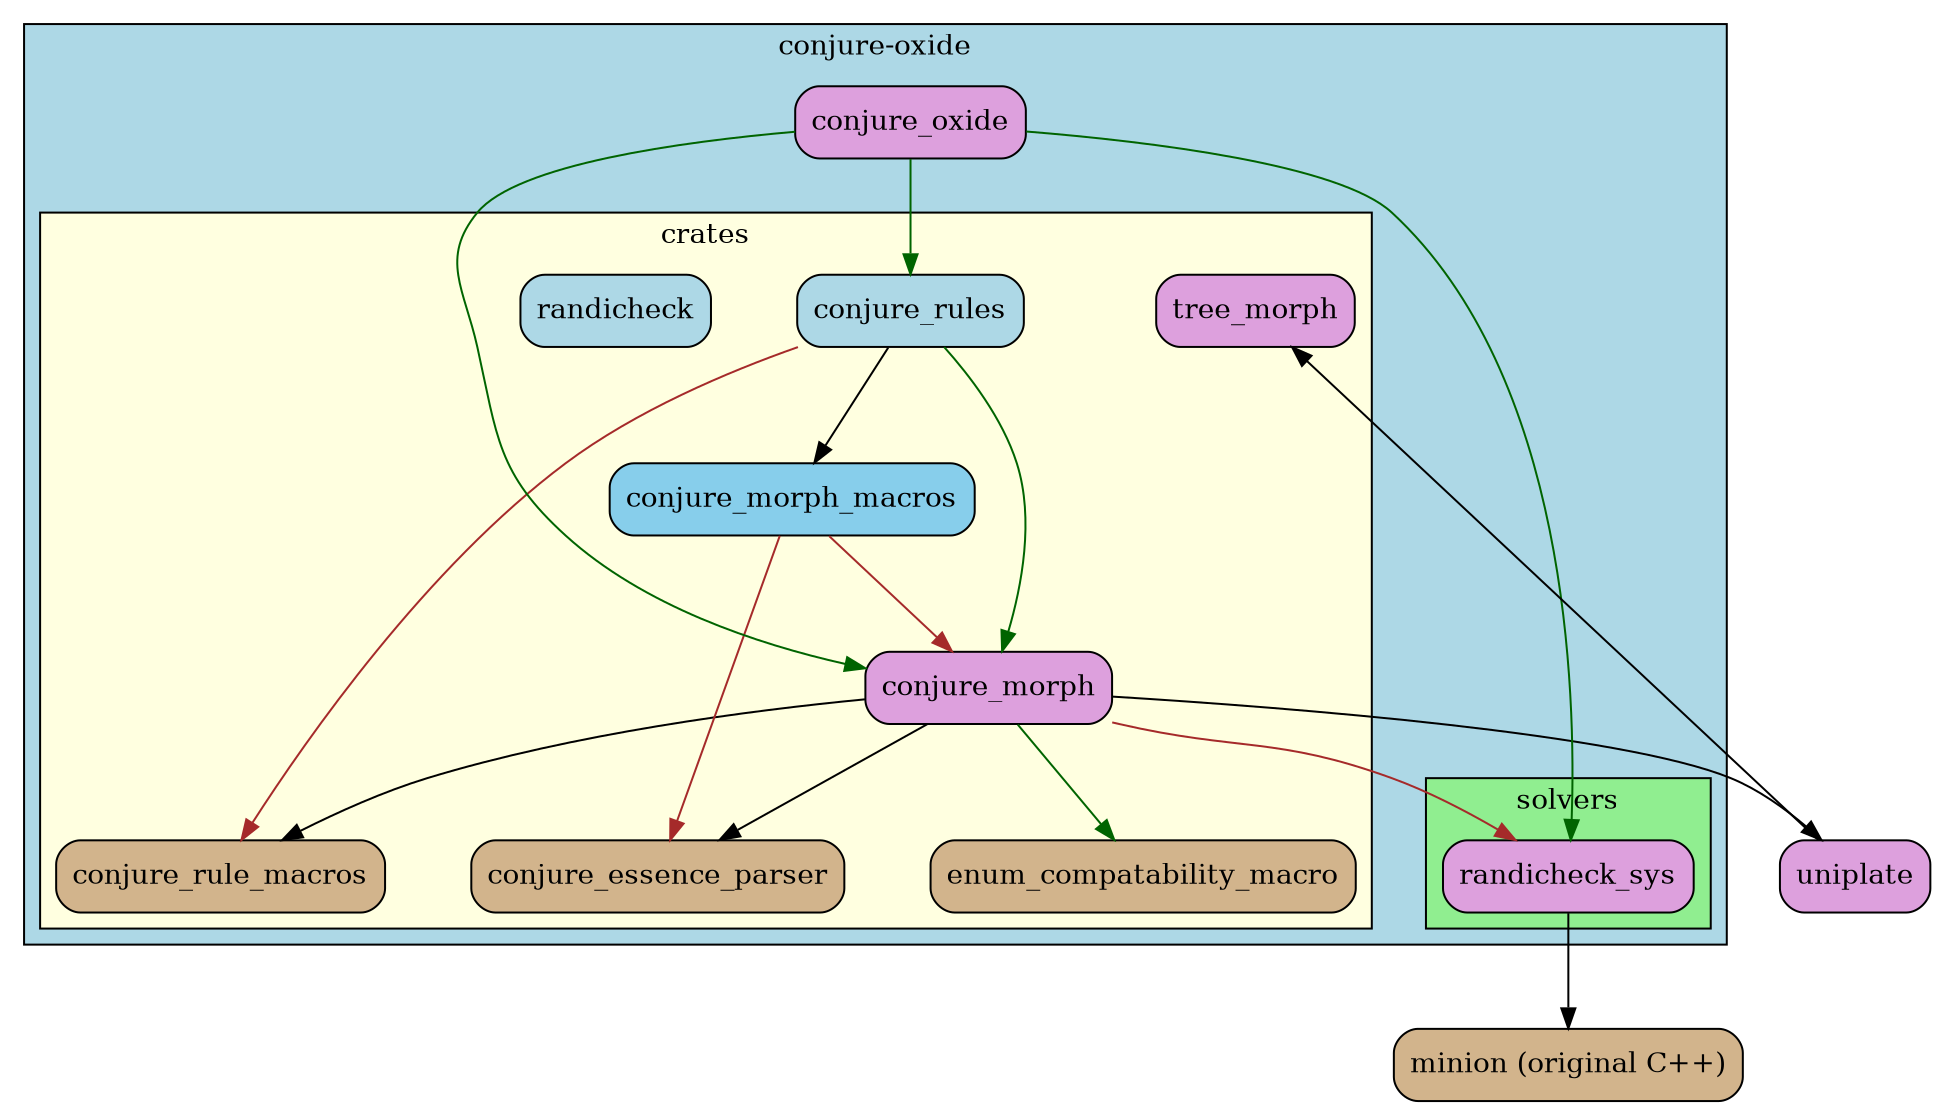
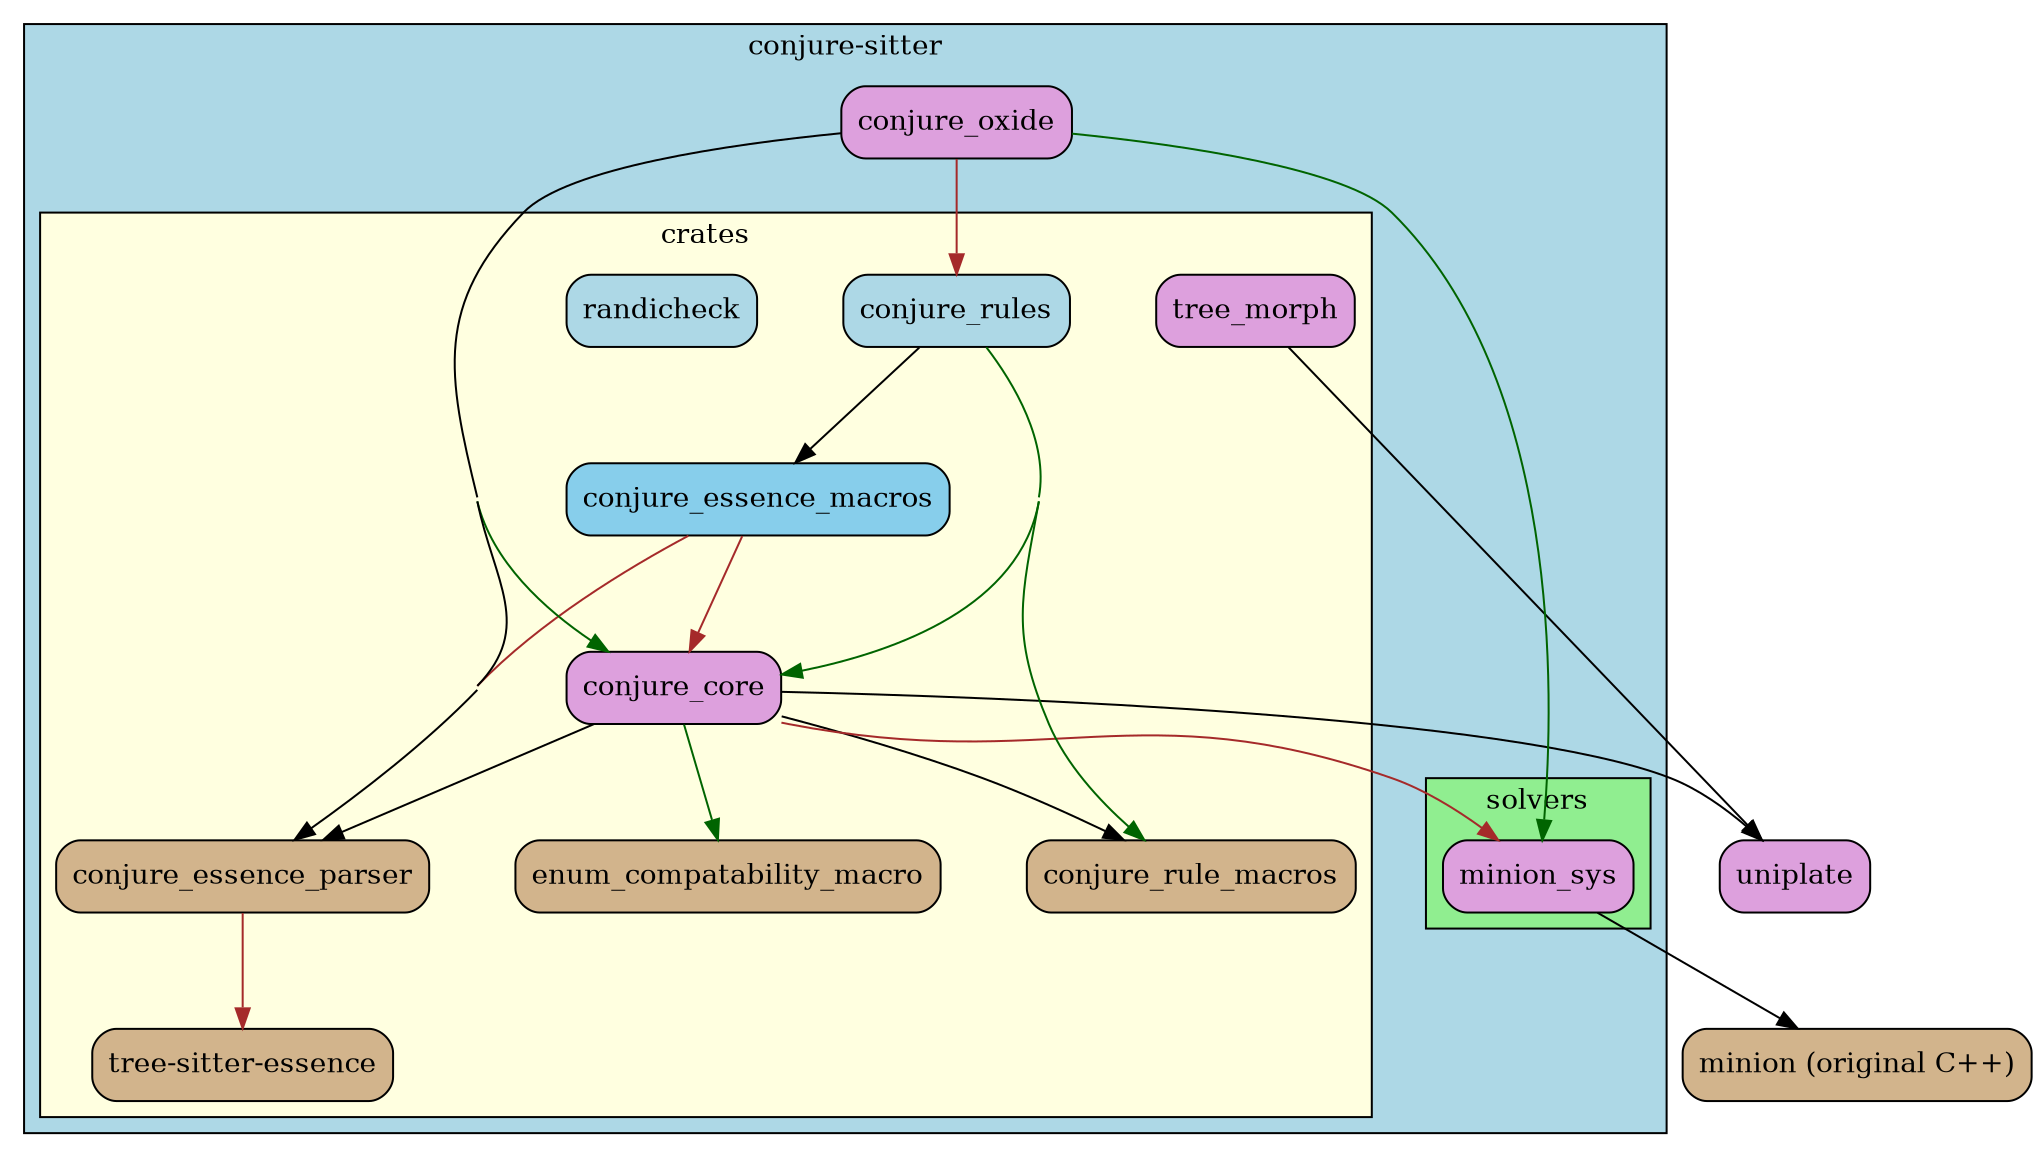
(875, 47) -> (845, 47)
none -> (546, 196)
(911, 199) -> (957, 199)
(792, 499) -> (758, 499)
(483, 535) -> (1033, 679)
(1575, 612) -> (1518, 586)
(989, 688) -> (674, 688)
(1568, 876) -> (1538, 876)
none -> (243, 1065)
